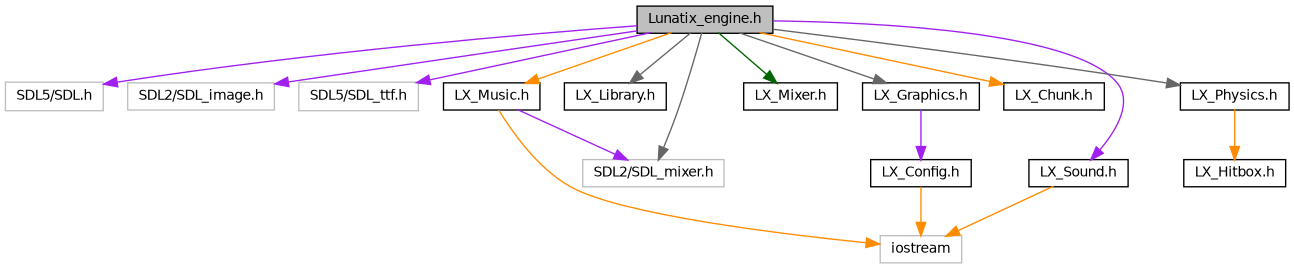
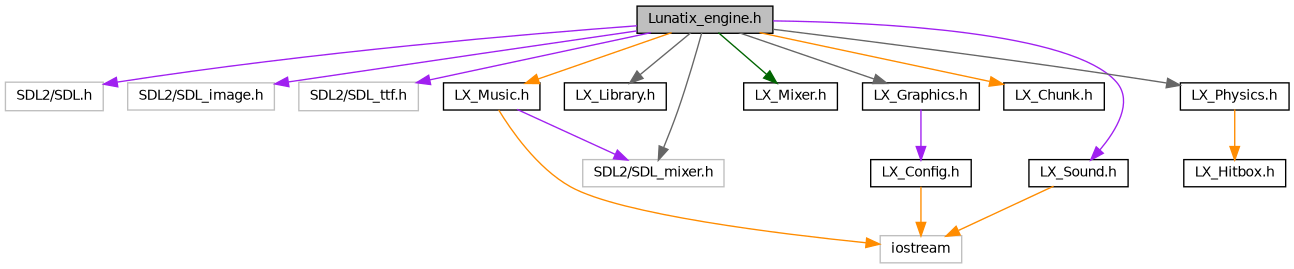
(54, 96) -> (54, 96)
(359, 96) -> (359, 96)
